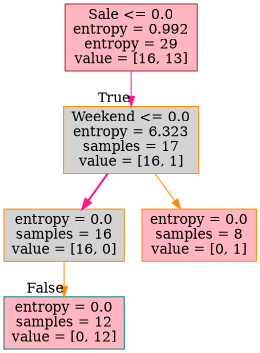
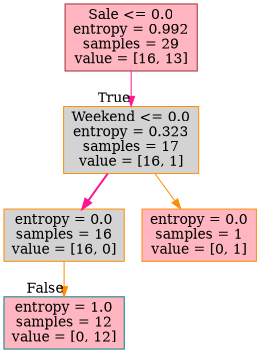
(131, 37) -> (131, 37)
(131, 140) -> (131, 140)
(199, 235) -> (199, 235)
(64, 323) -> (64, 323)
